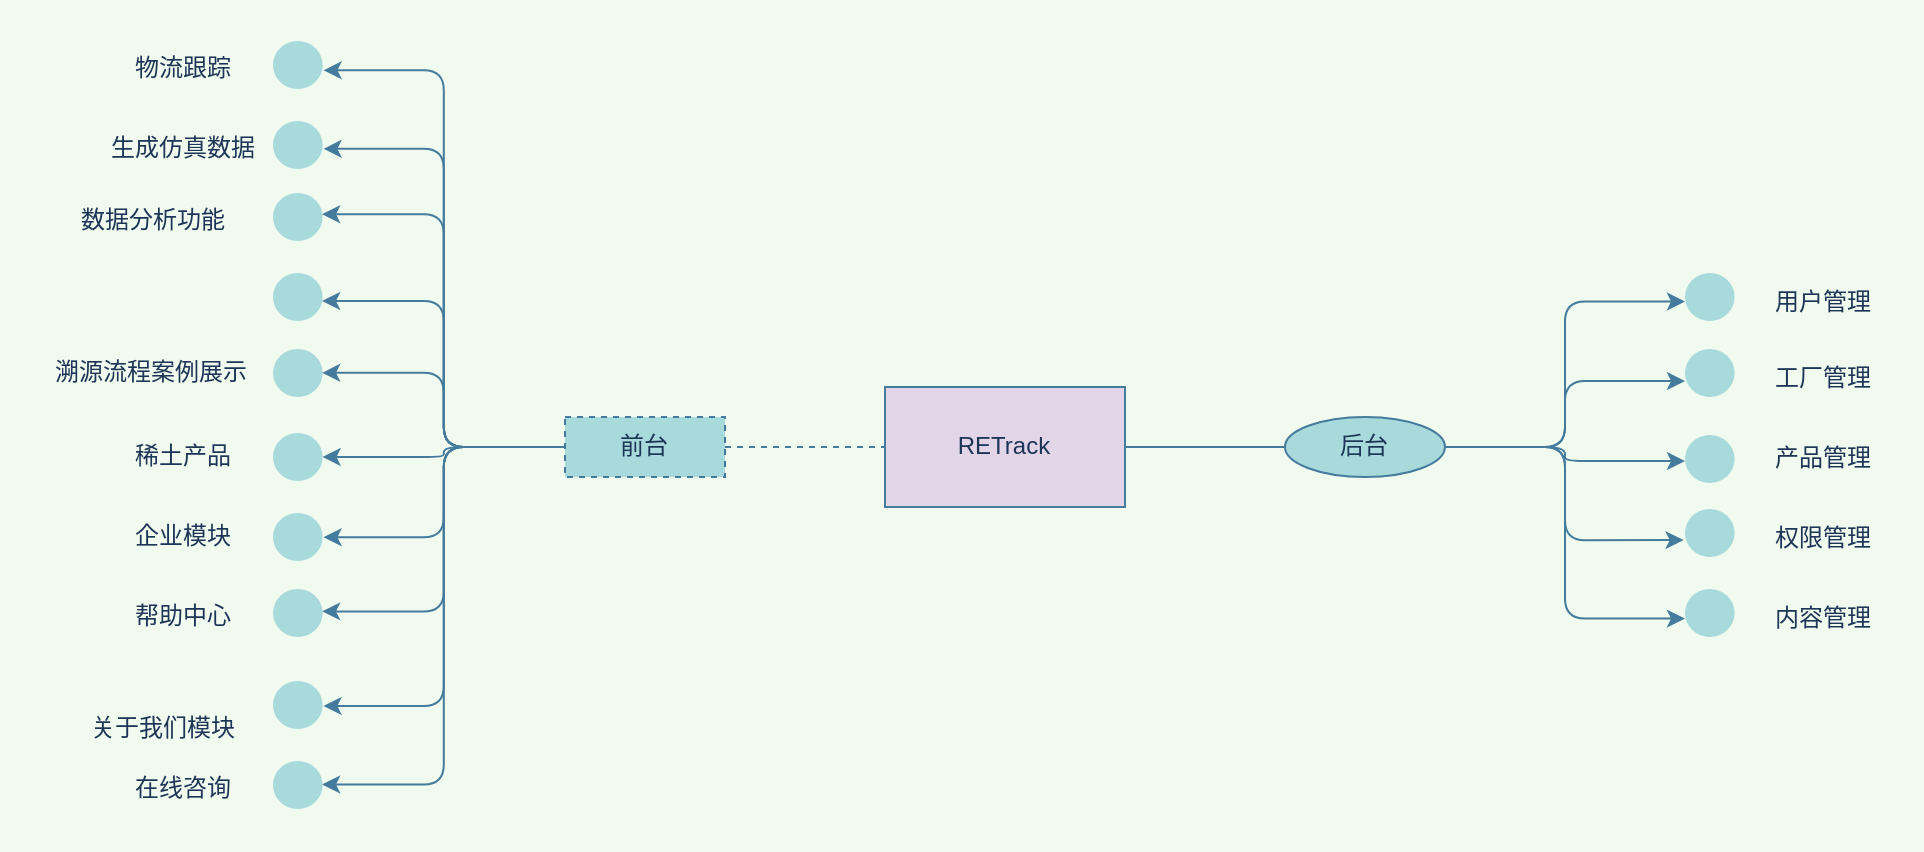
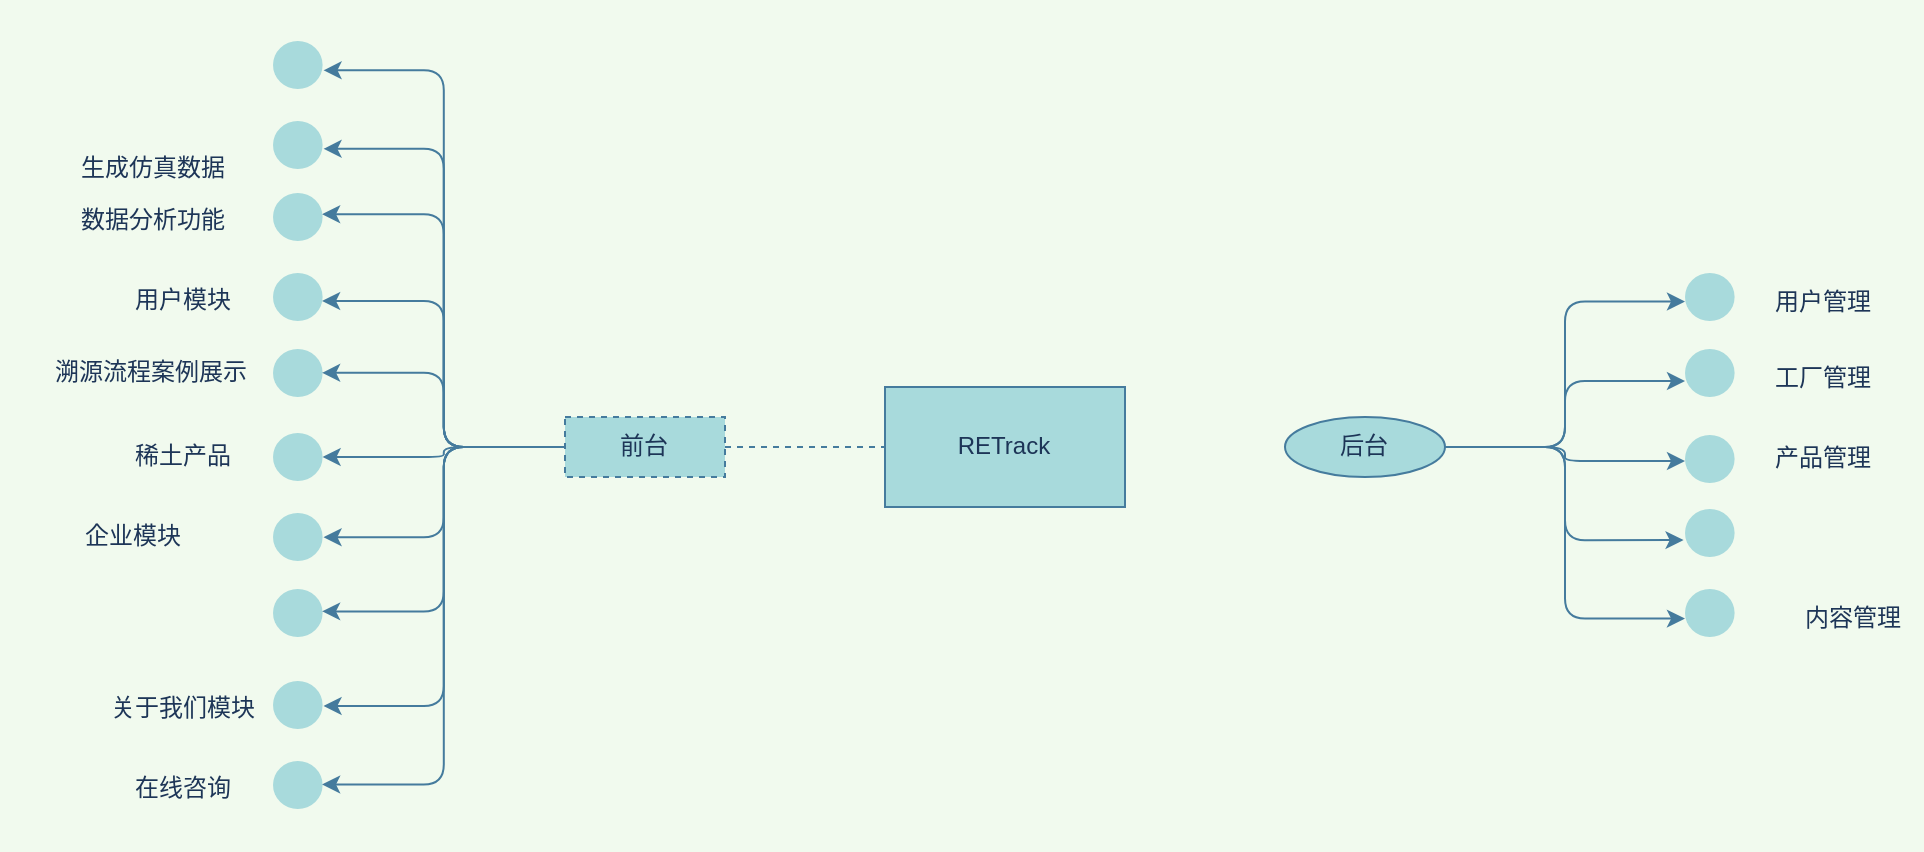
(183, 69) -> none
(183, 149) -> (153, 169)
none -> (183, 301)
(1005, 447) -> (1005, 447)
(1205, 447) -> none
(183, 537) -> (133, 537)
(1823, 539) -> none
(183, 617) -> none
(1823, 619) -> (1853, 619)
(163, 729) -> (183, 709)
